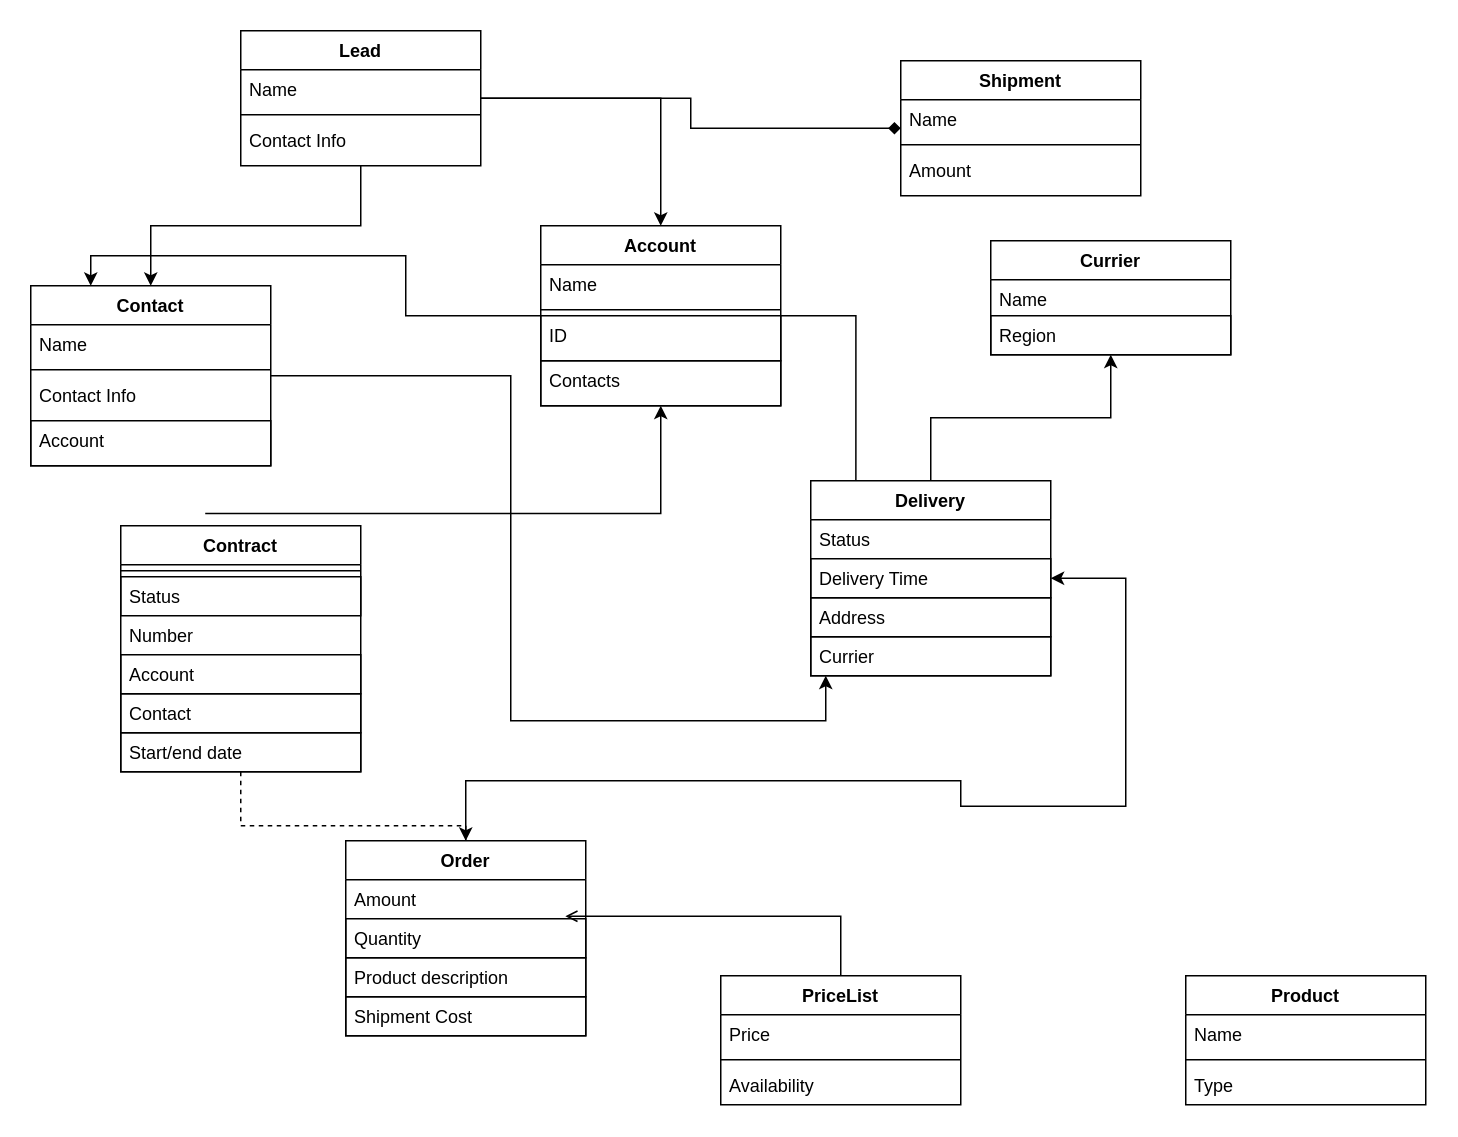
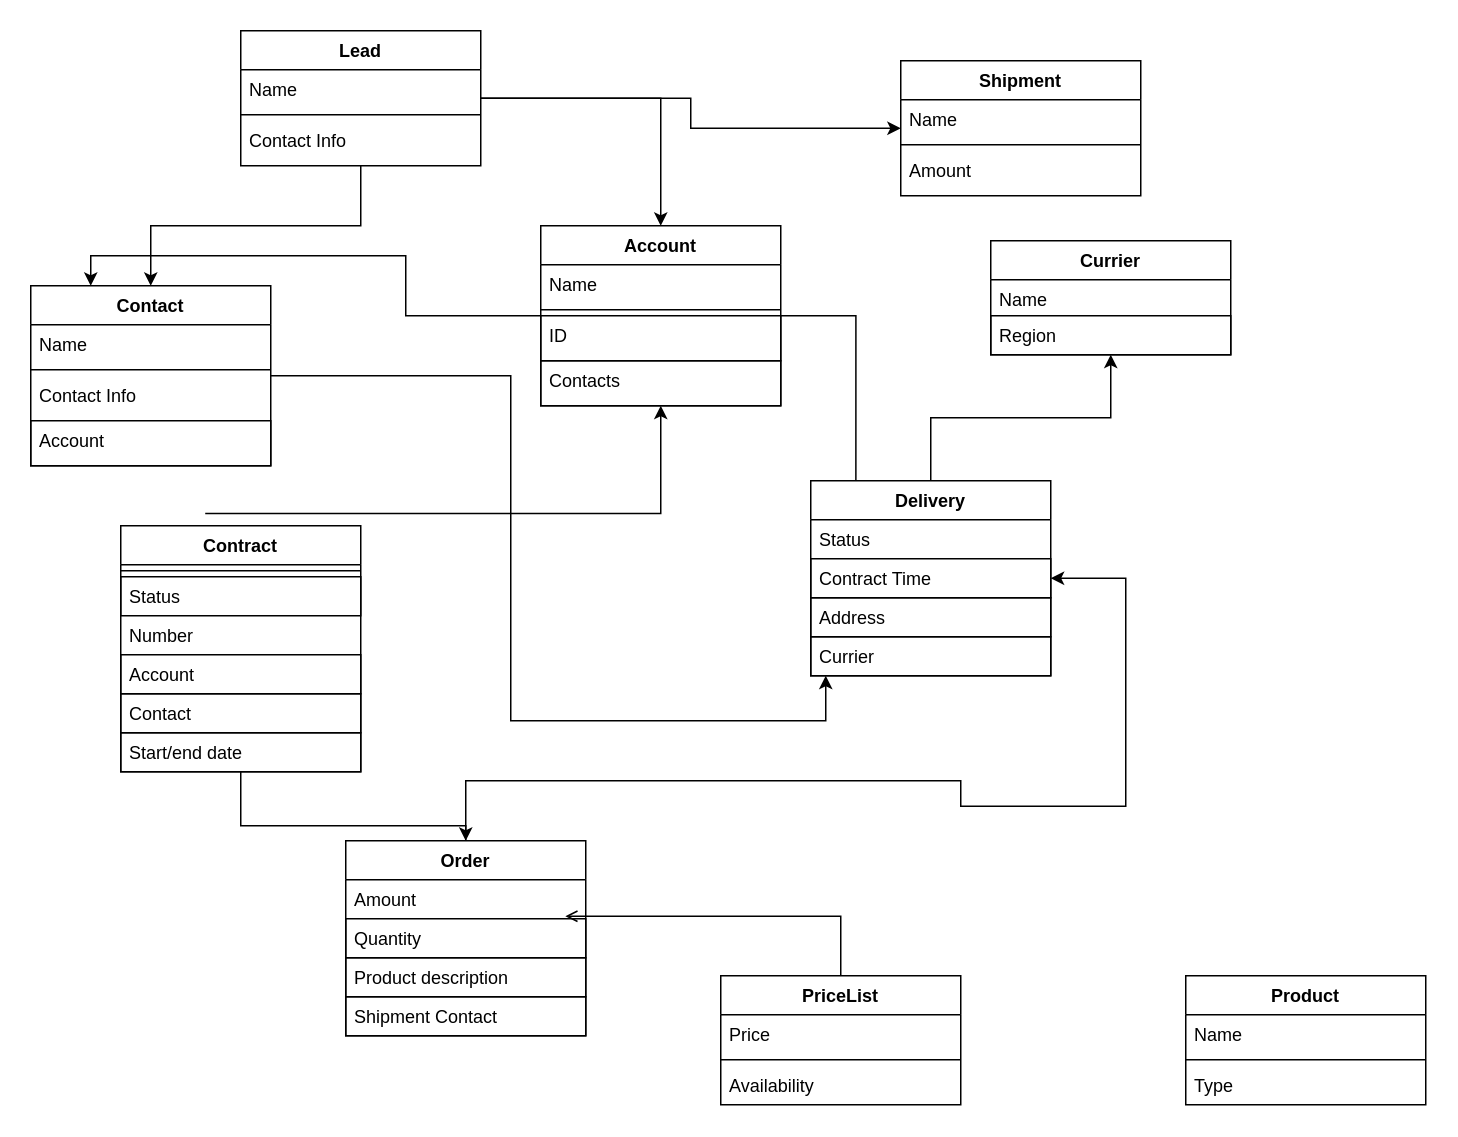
(888, 128) -> (889, 128)
(875, 579) -> (880, 579)
(325, 826) -> (325, 826)
(415, 1017) -> (430, 1017)
